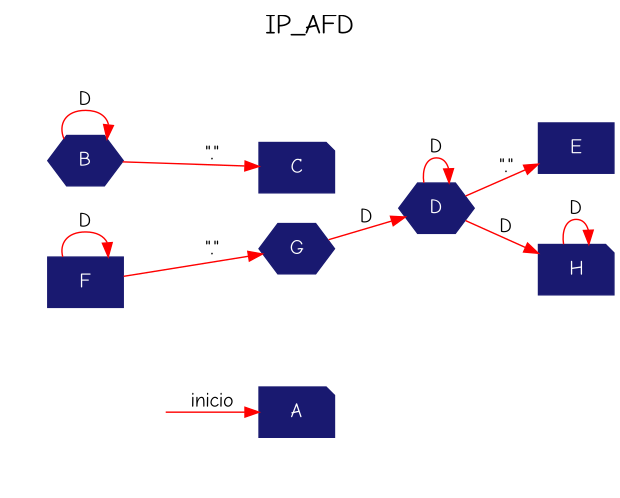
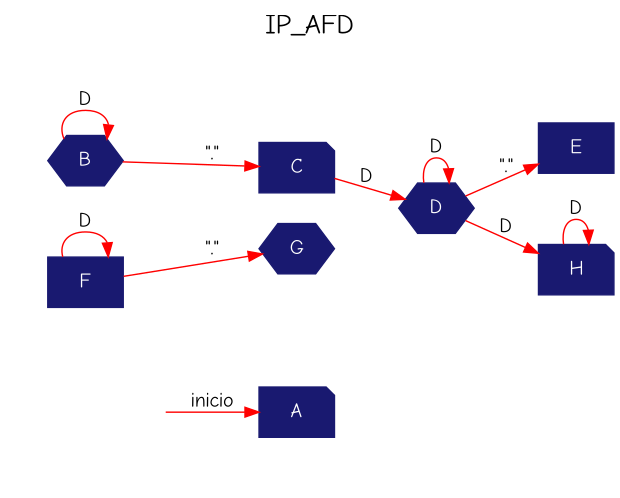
(360, 230) -> (363, 187)
